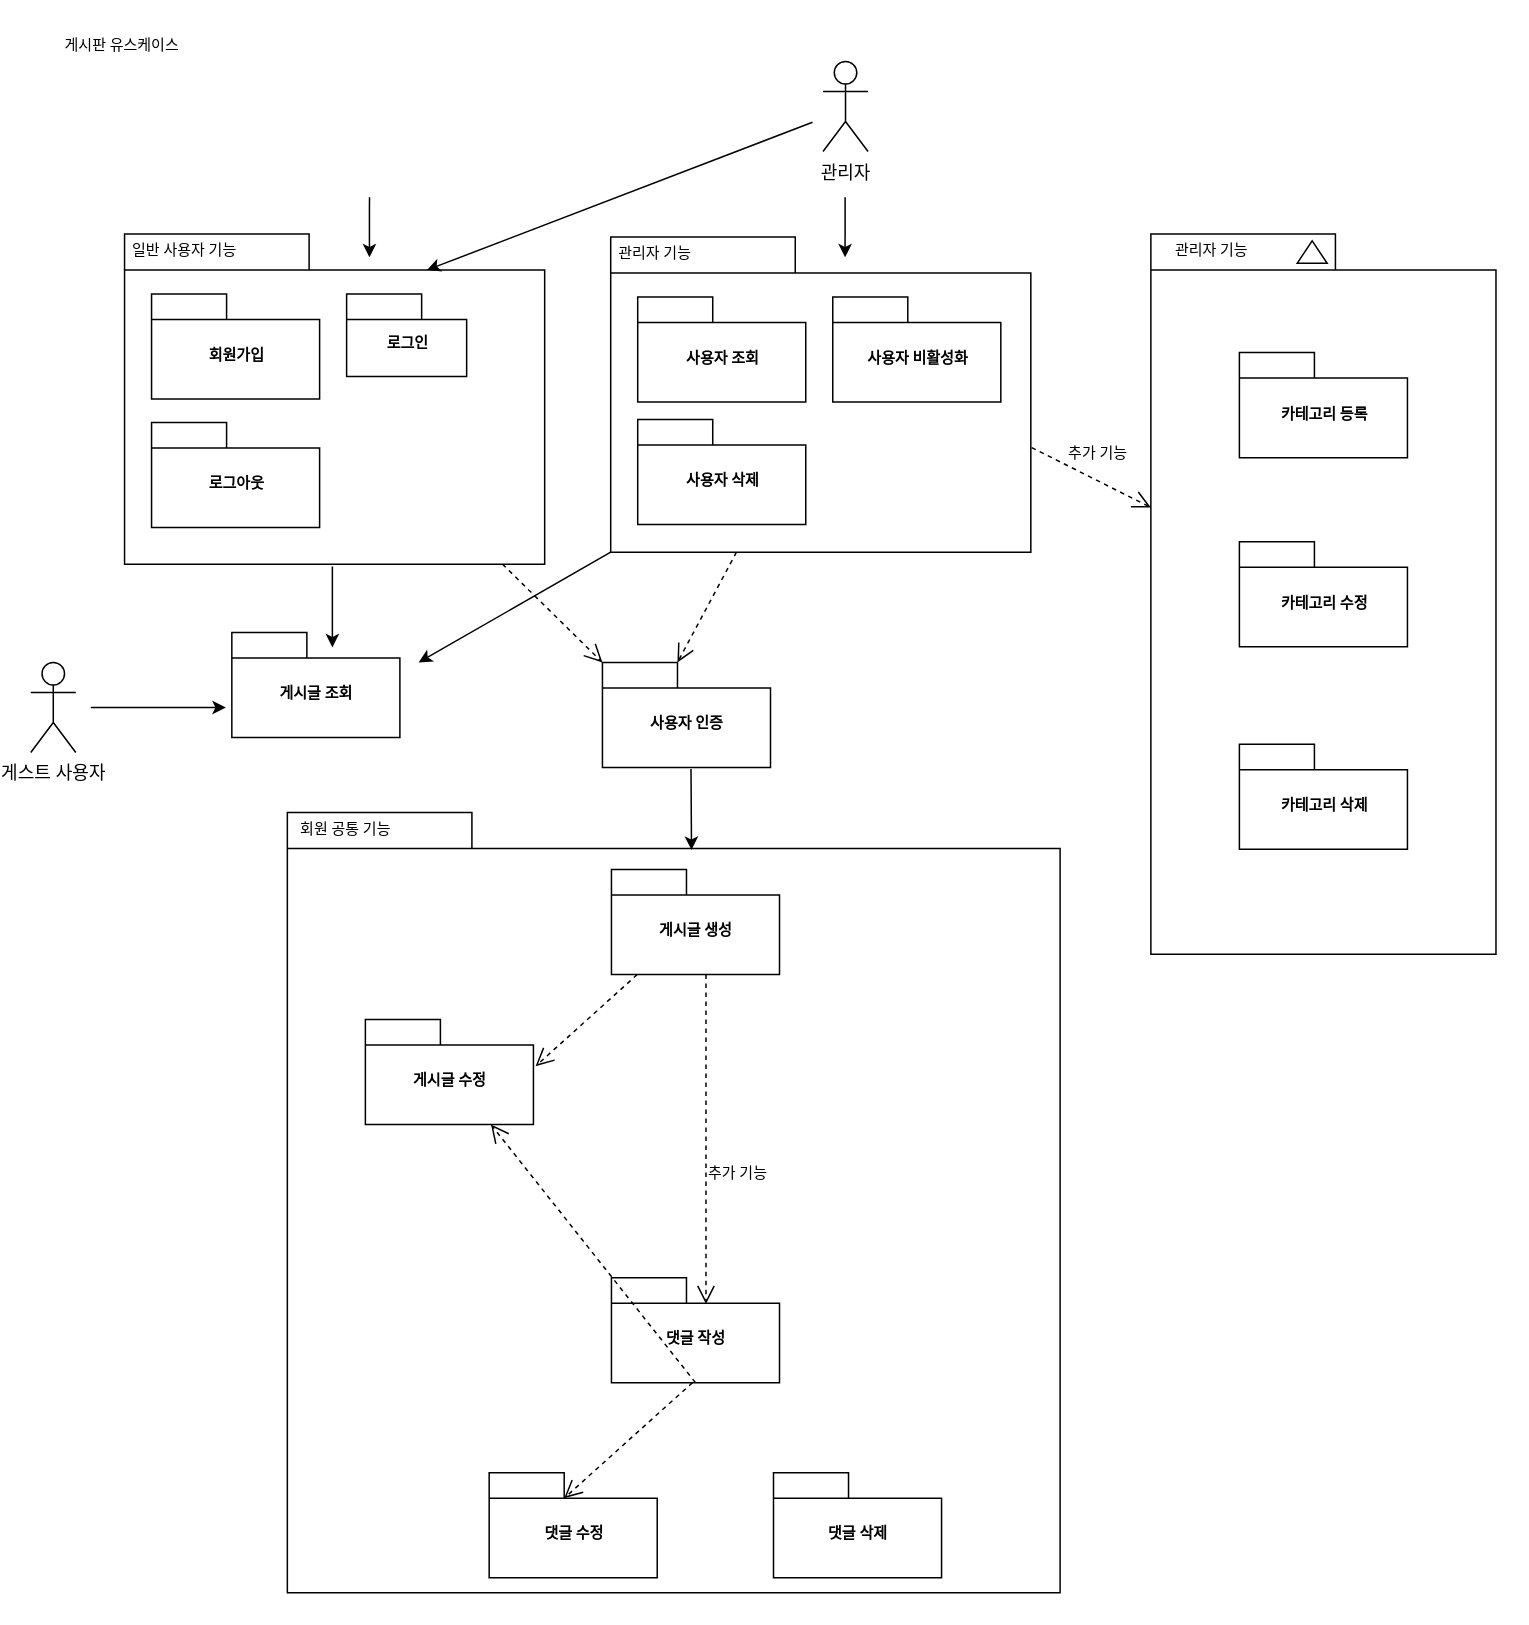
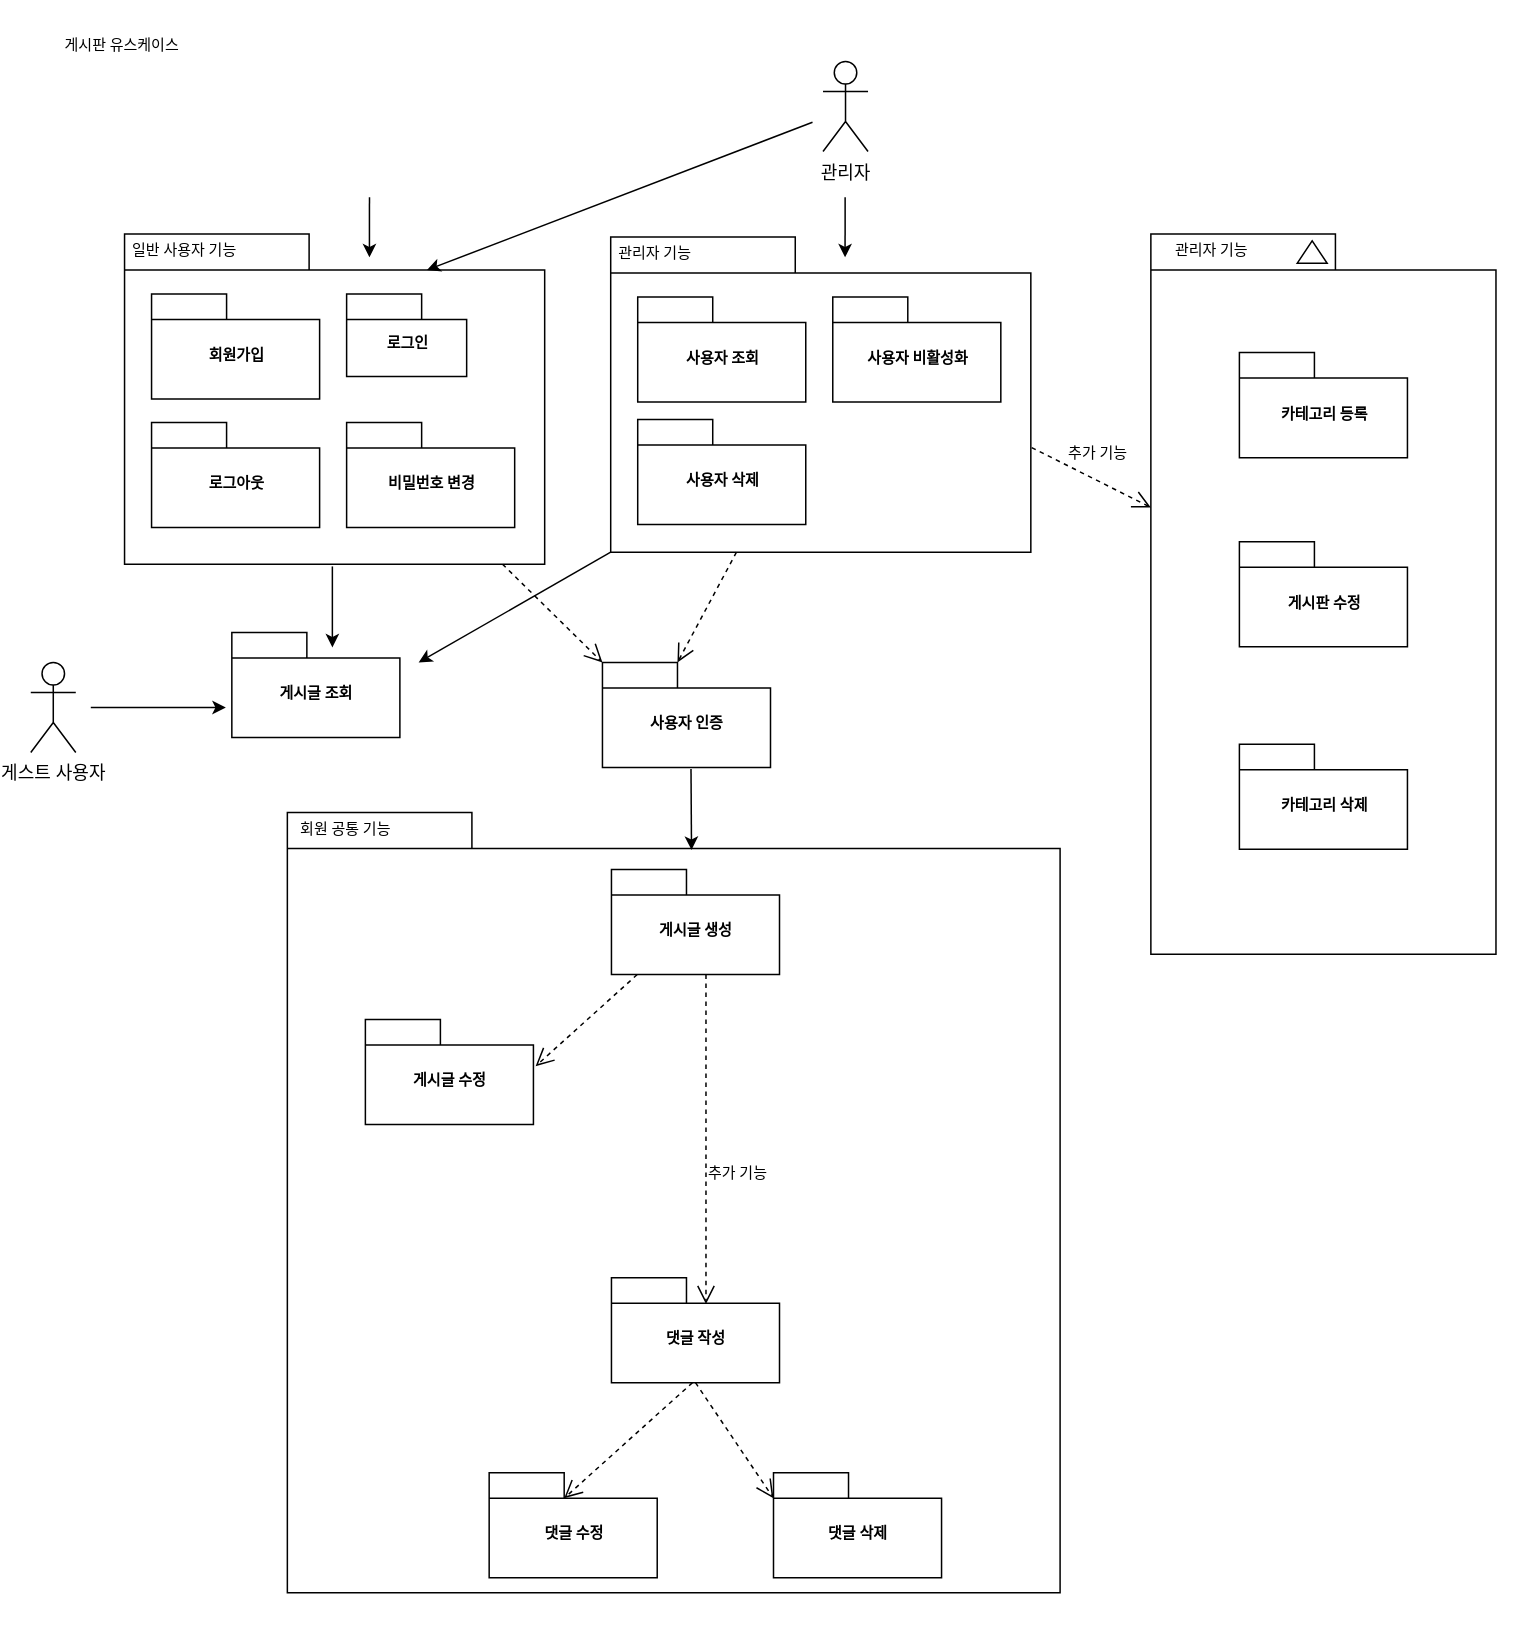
none -> (431, 475)
(1325, 602) -> (1325, 602)
(594, 1255) -> (733, 1439)
